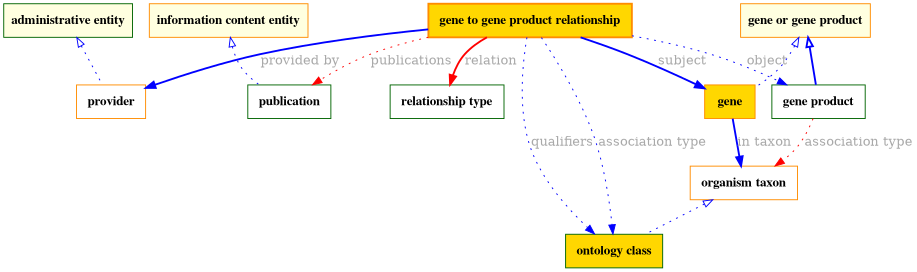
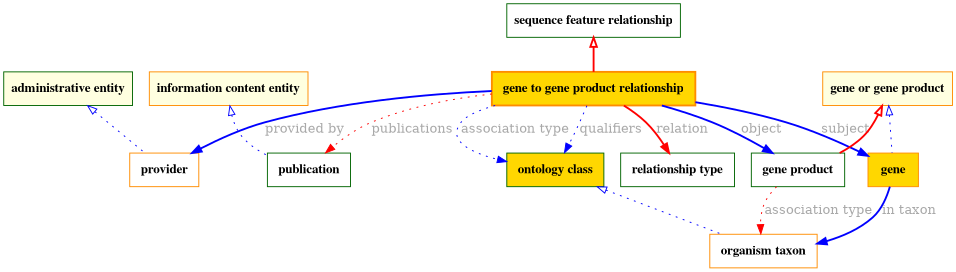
none -> (594, 21)
(707, 53) -> (715, 123)
(813, 66) -> (862, 137)
(675, 219) -> (664, 212)
